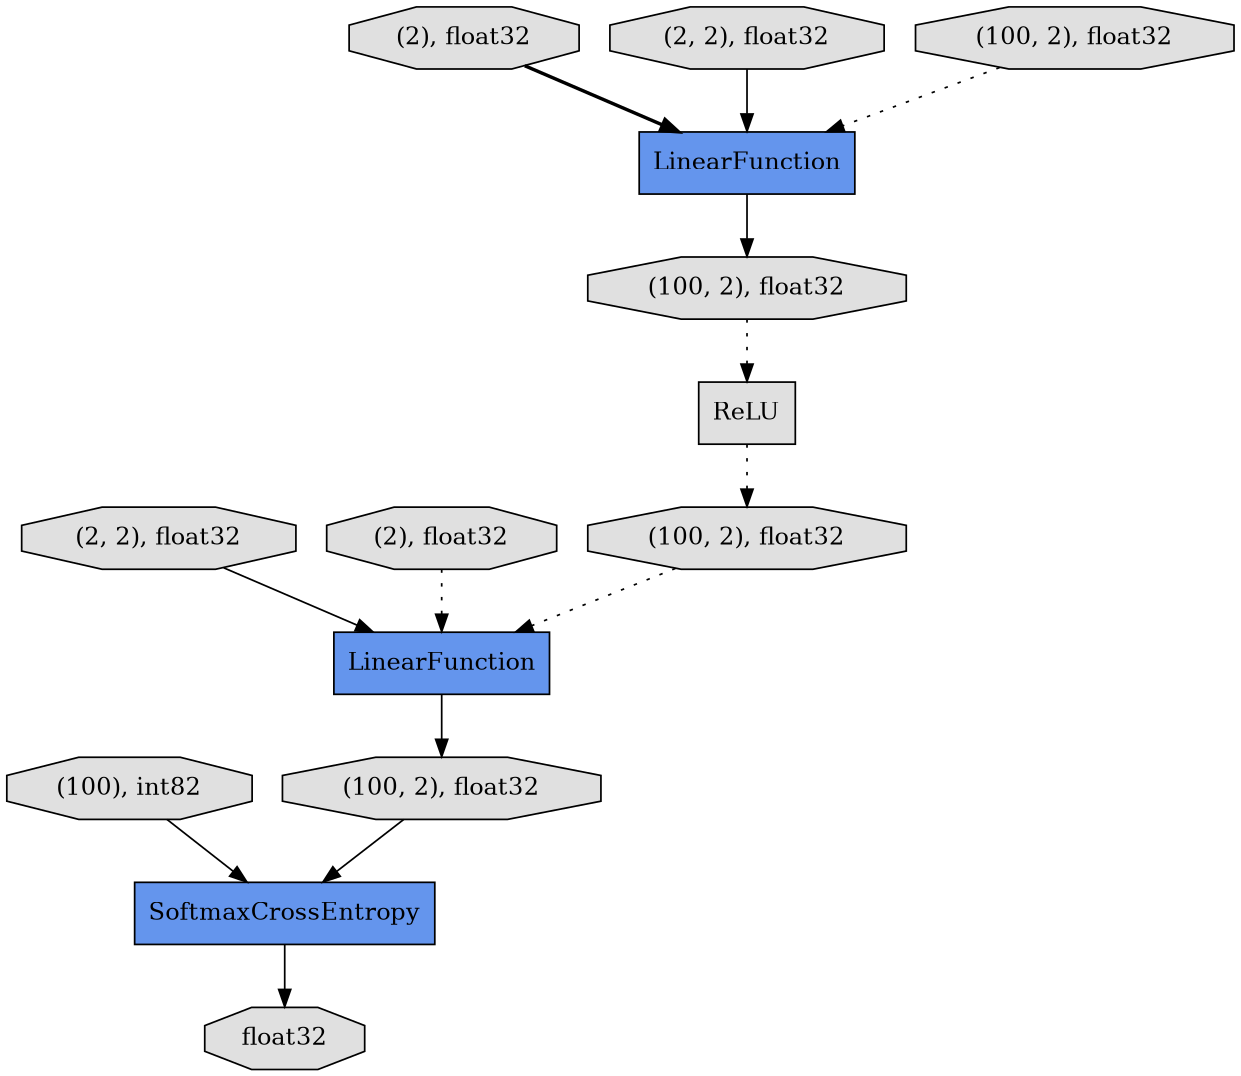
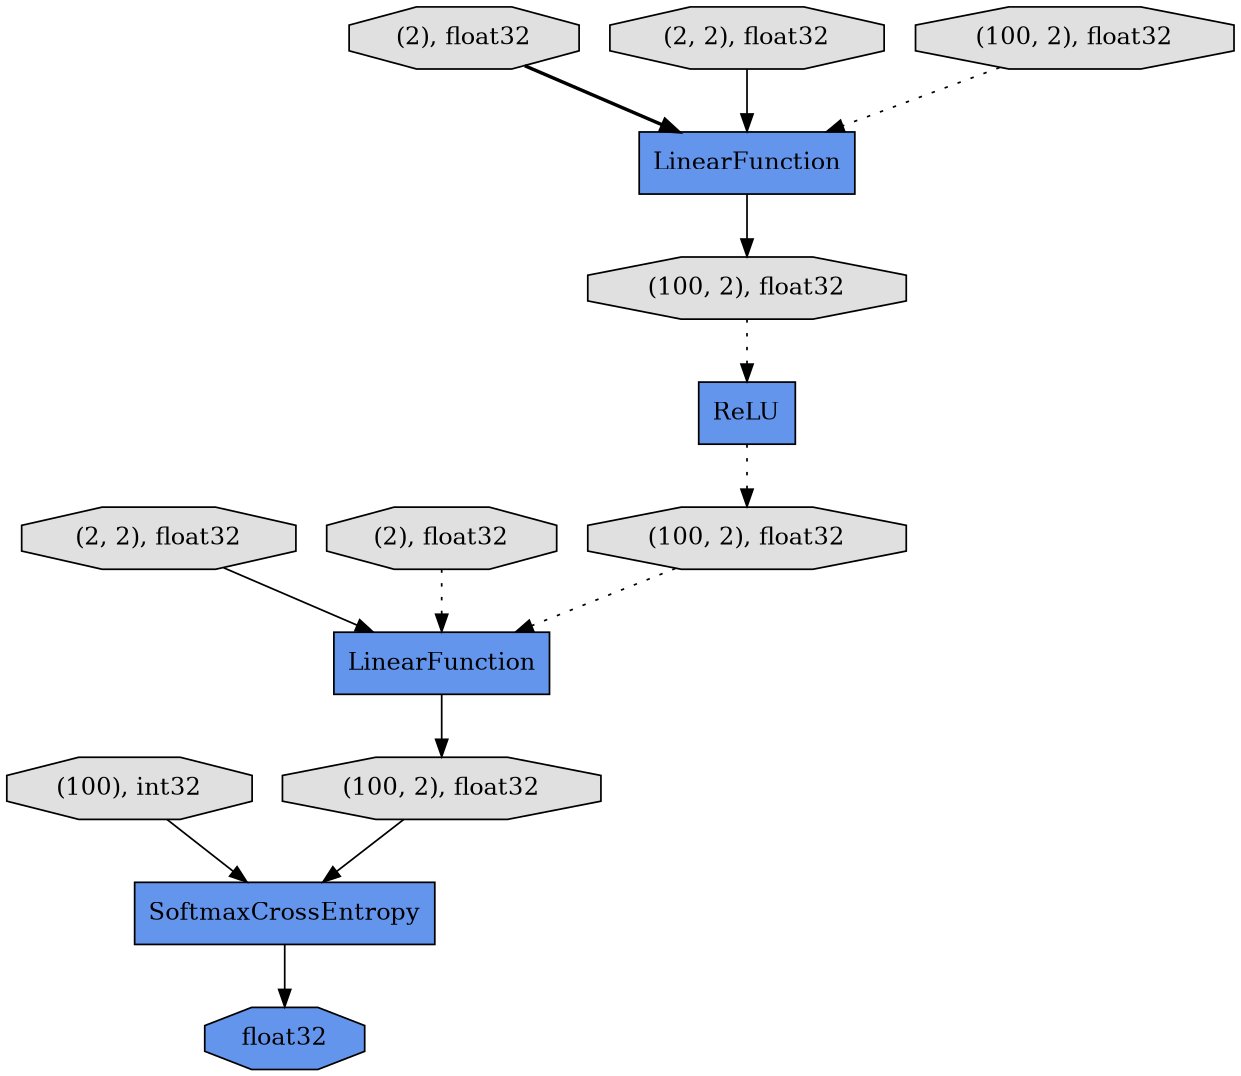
(747, 413) -> (747, 413)
(129, 788) -> (129, 788)
(285, 1038) -> (285, 1038)
